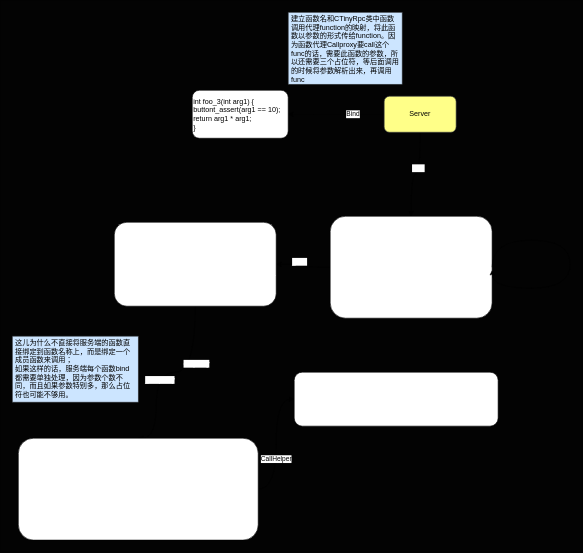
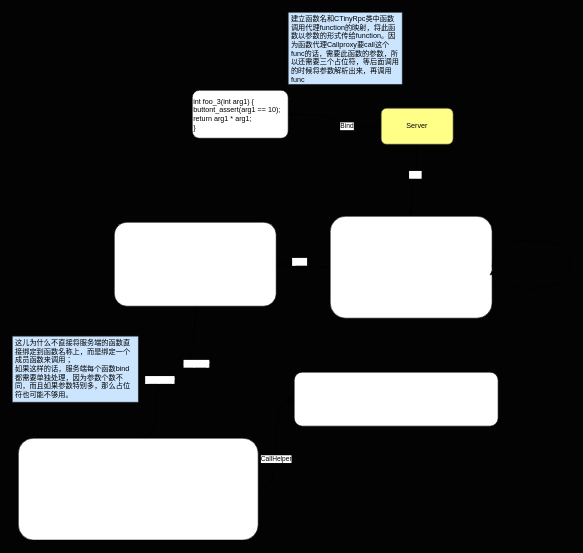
(420, 114) -> (417, 126)
